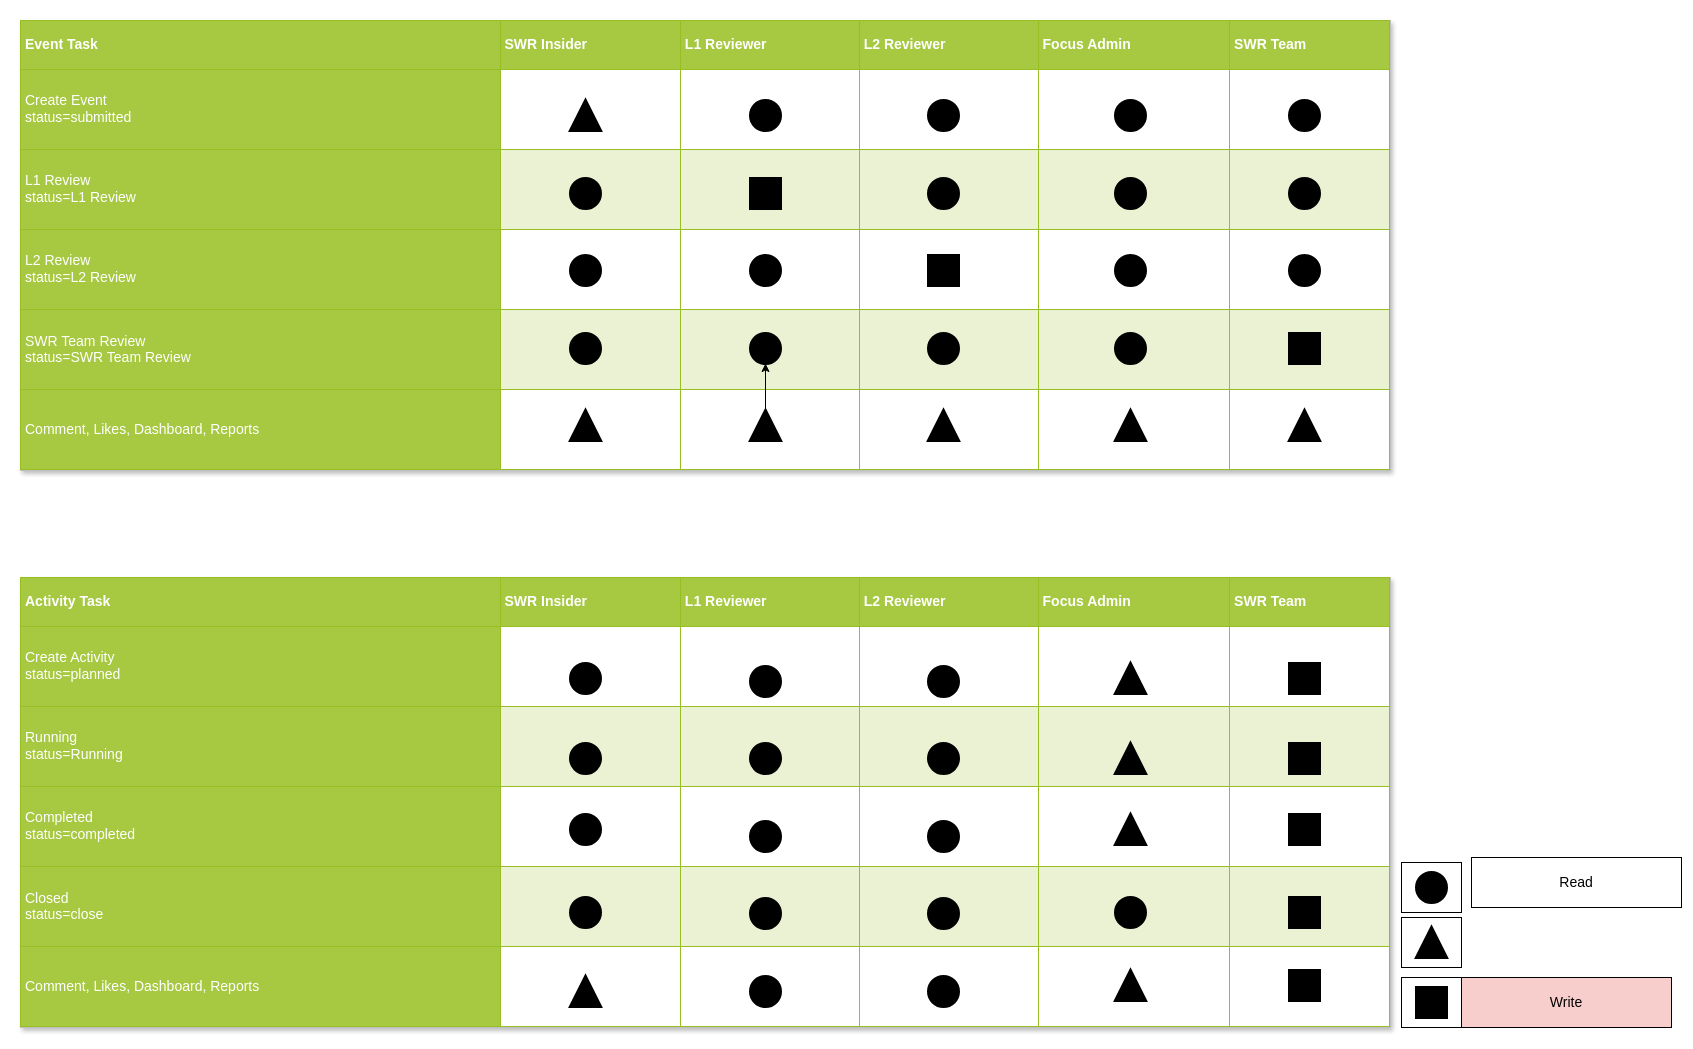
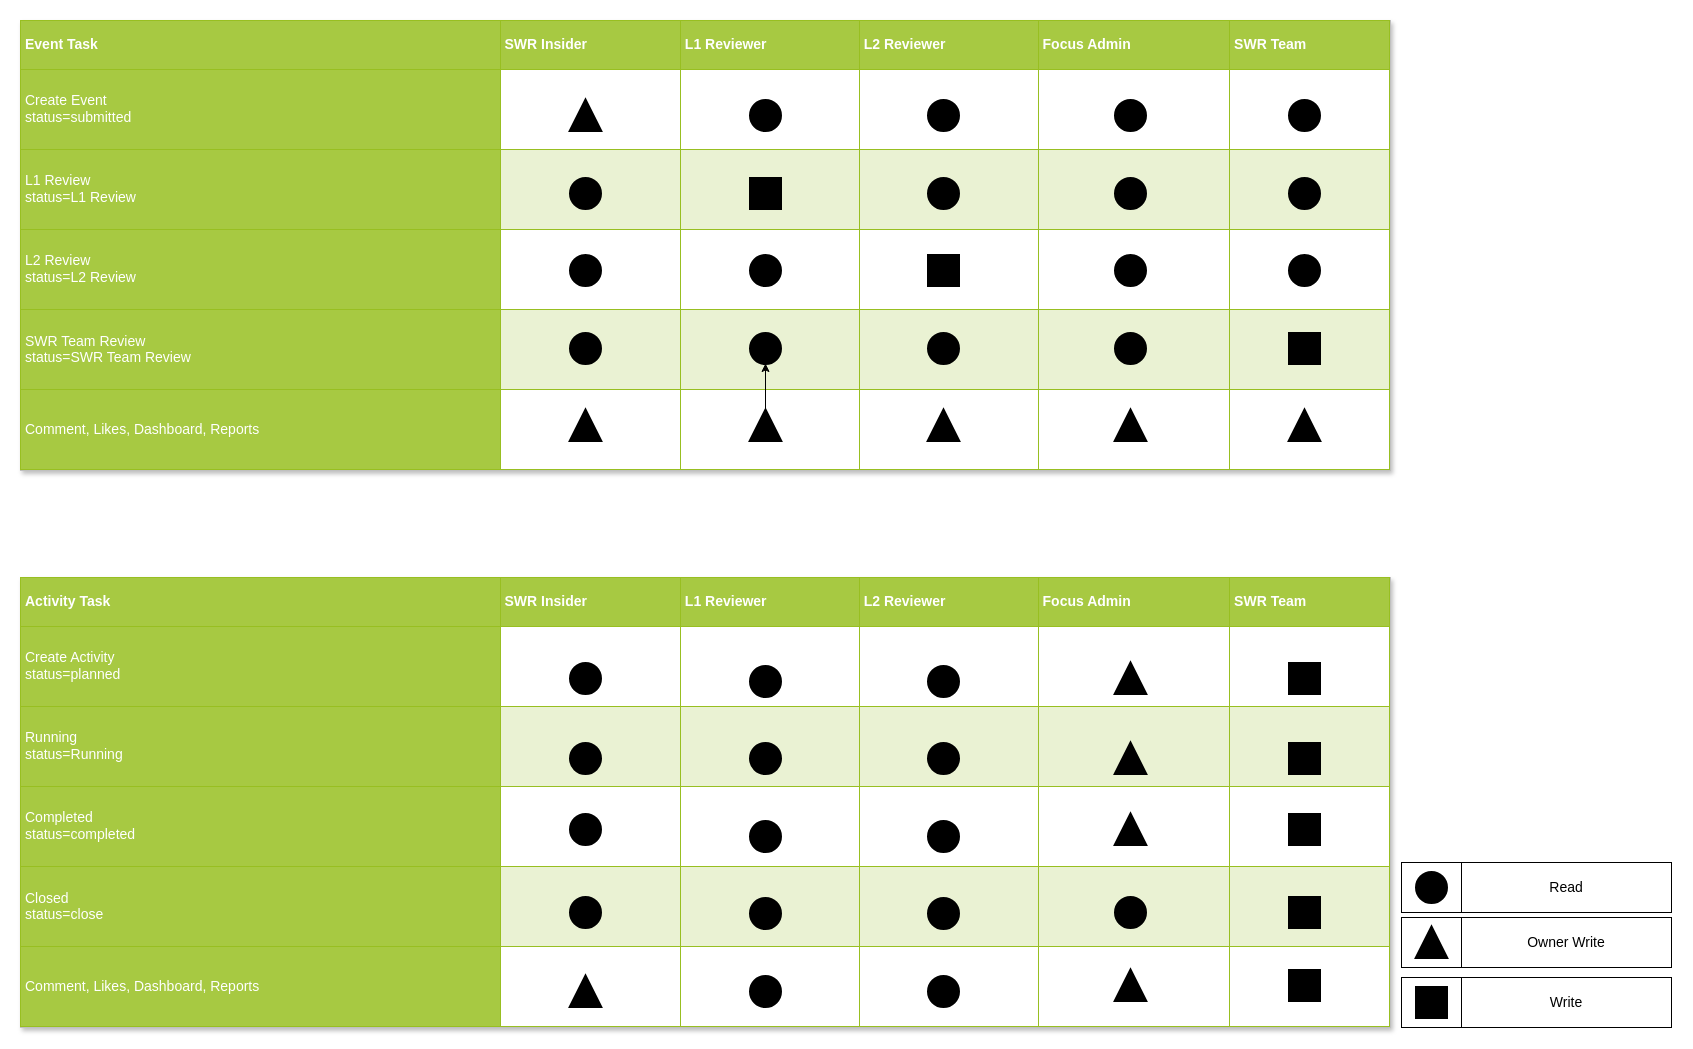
(1577, 883) -> (1567, 888)
none -> (1567, 943)
(1567, 1003) -> (1567, 1003)
